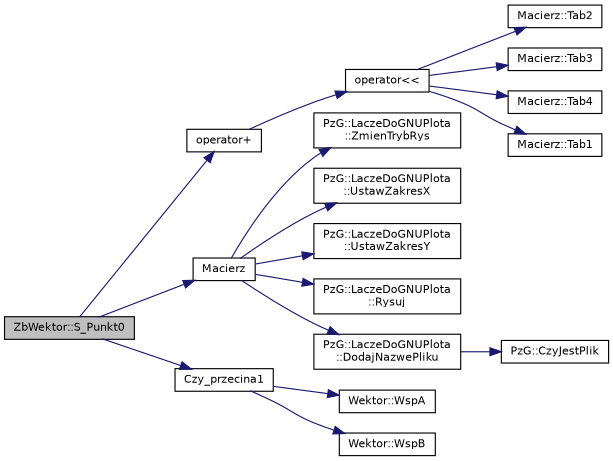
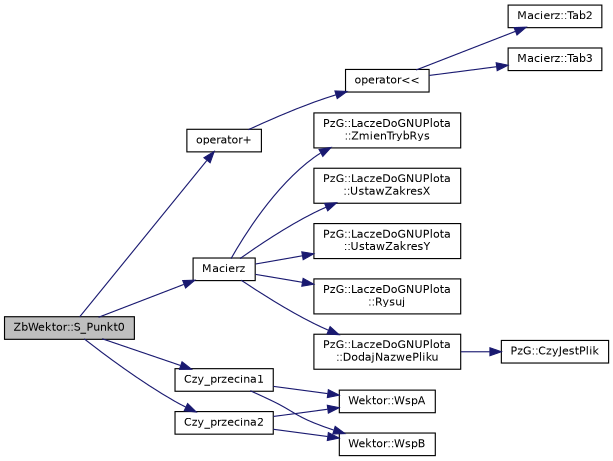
(555, 102) -> none
(555, 145) -> none
none -> (224, 423)
